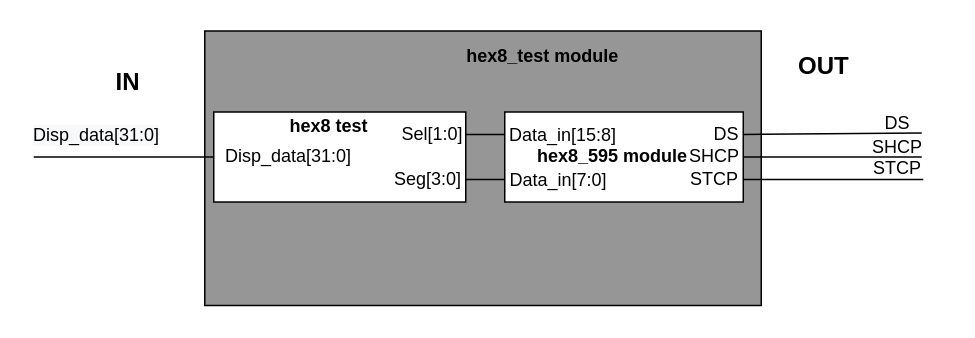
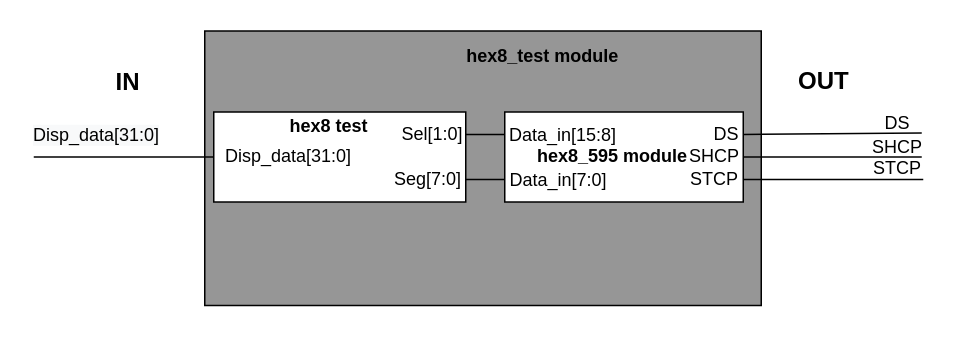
(823, 66) -> (823, 81)
(428, 179) -> (428, 179)
